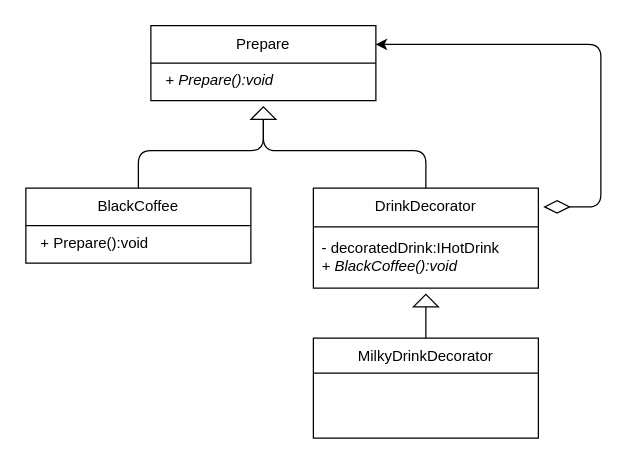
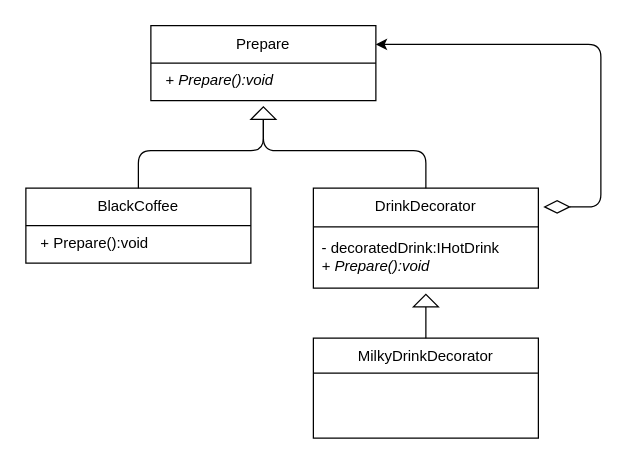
(423, 257) -> (423, 257)
